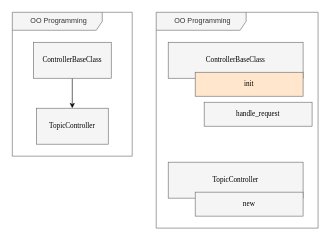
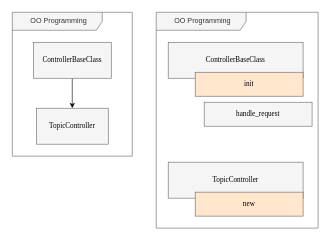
(249, 204) -> (249, 204)
